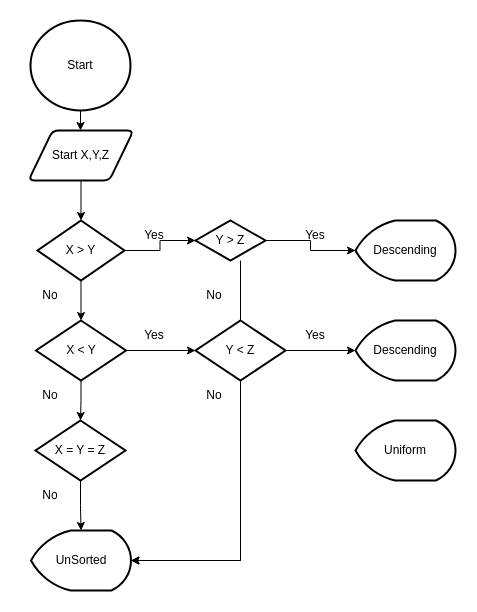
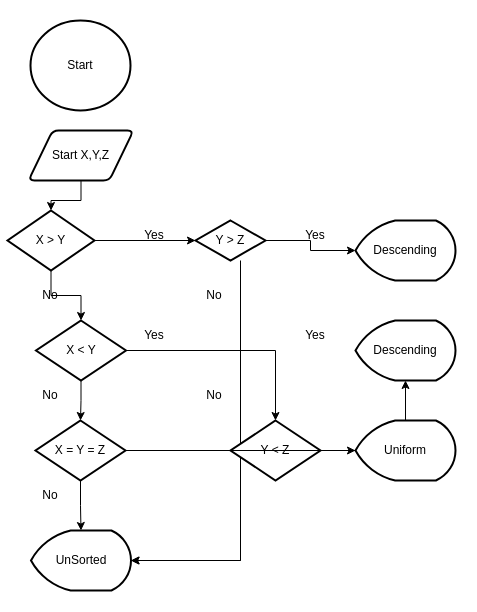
(81, 117) -> none
(81, 251) -> (51, 241)
(241, 351) -> (276, 451)
none -> (222, 451)
